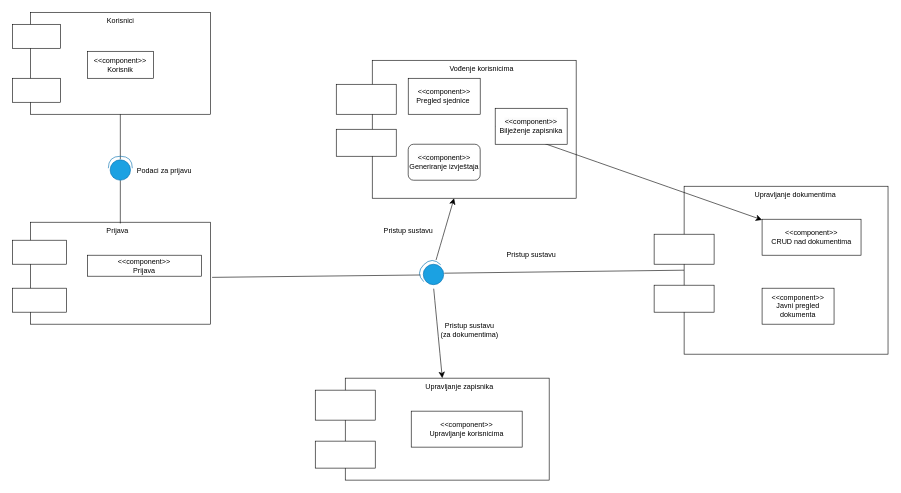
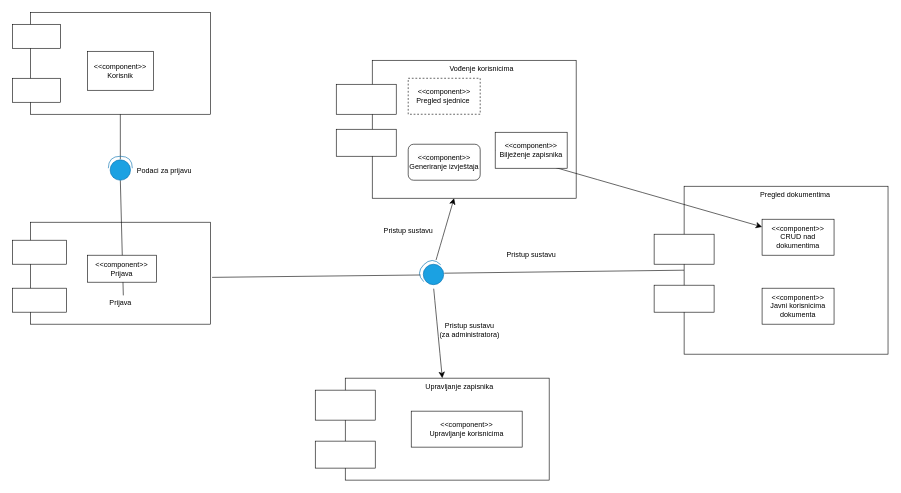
(120, 21) -> none
(120, 65) -> (120, 71)
(444, 96) -> (444, 96)
(531, 126) -> (531, 150)
(784, 195) -> (784, 195)
(117, 231) -> (120, 303)
(812, 237) -> (798, 237)
(144, 266) -> (122, 269)
(798, 306) -> (798, 306)
(470, 330) -> (470, 330)
